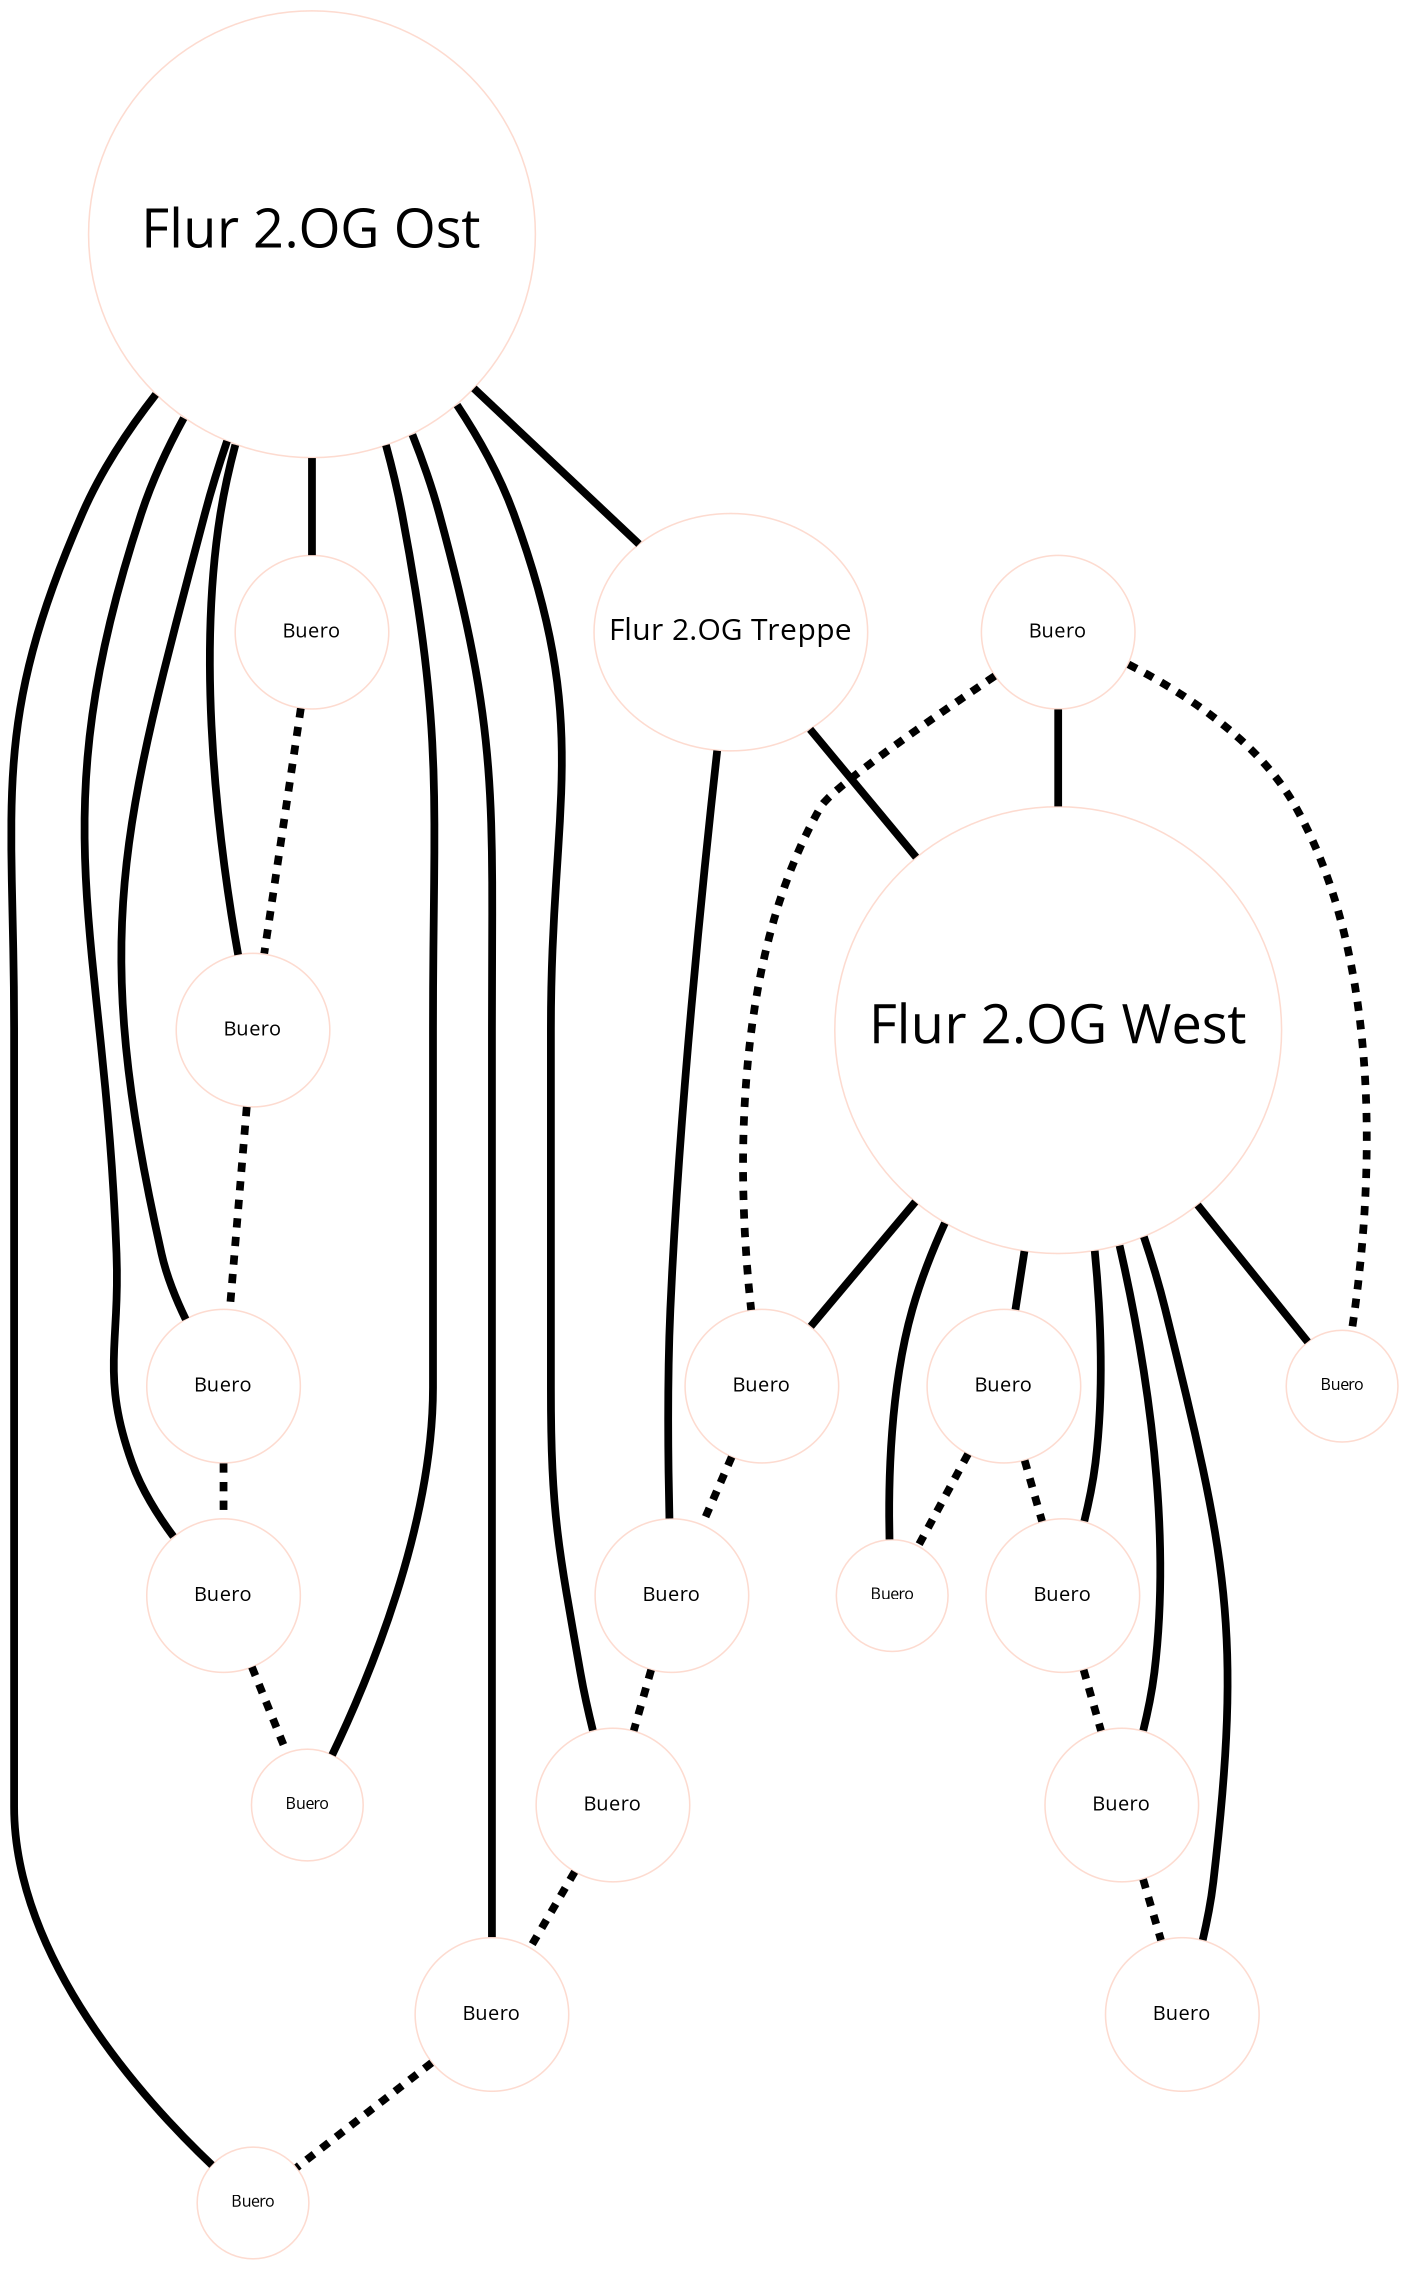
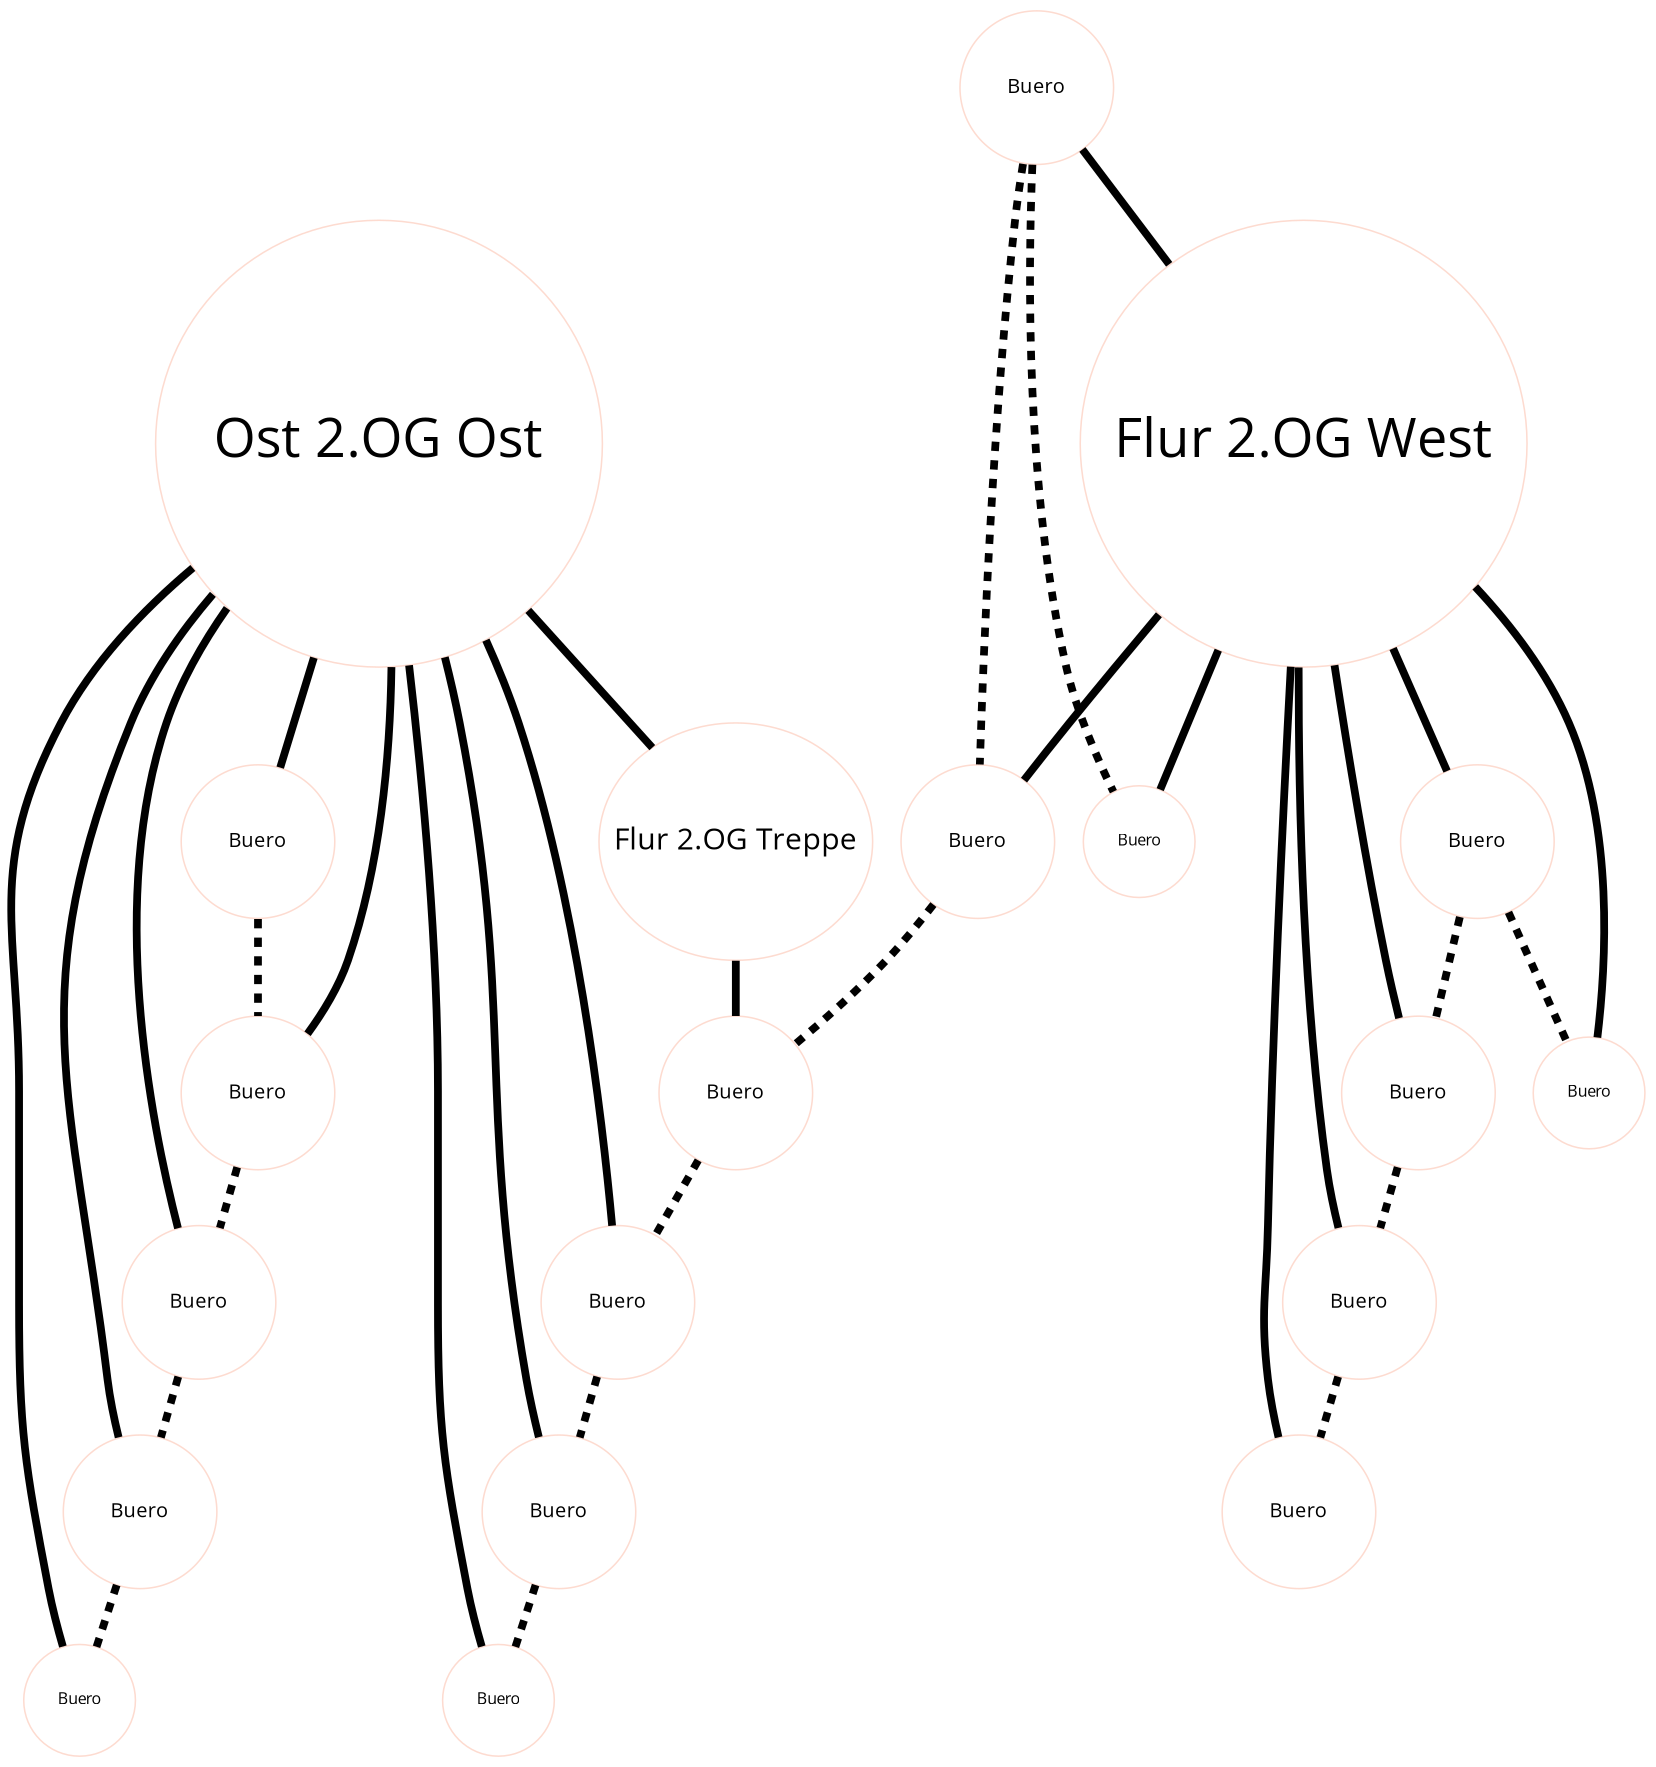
(312, 234) -> (379, 444)
(863, 793) -> none
